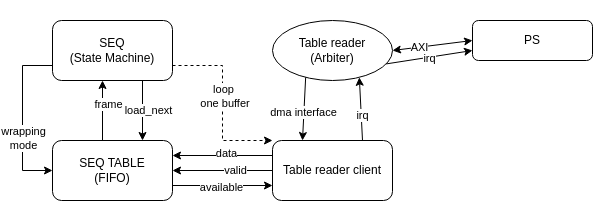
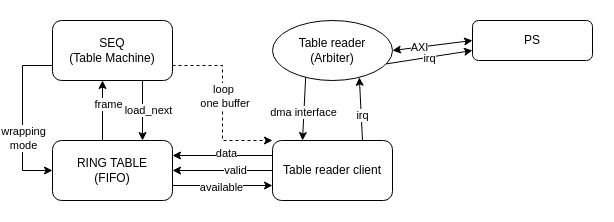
(113, 51) -> (113, 51)
(113, 171) -> (113, 171)
